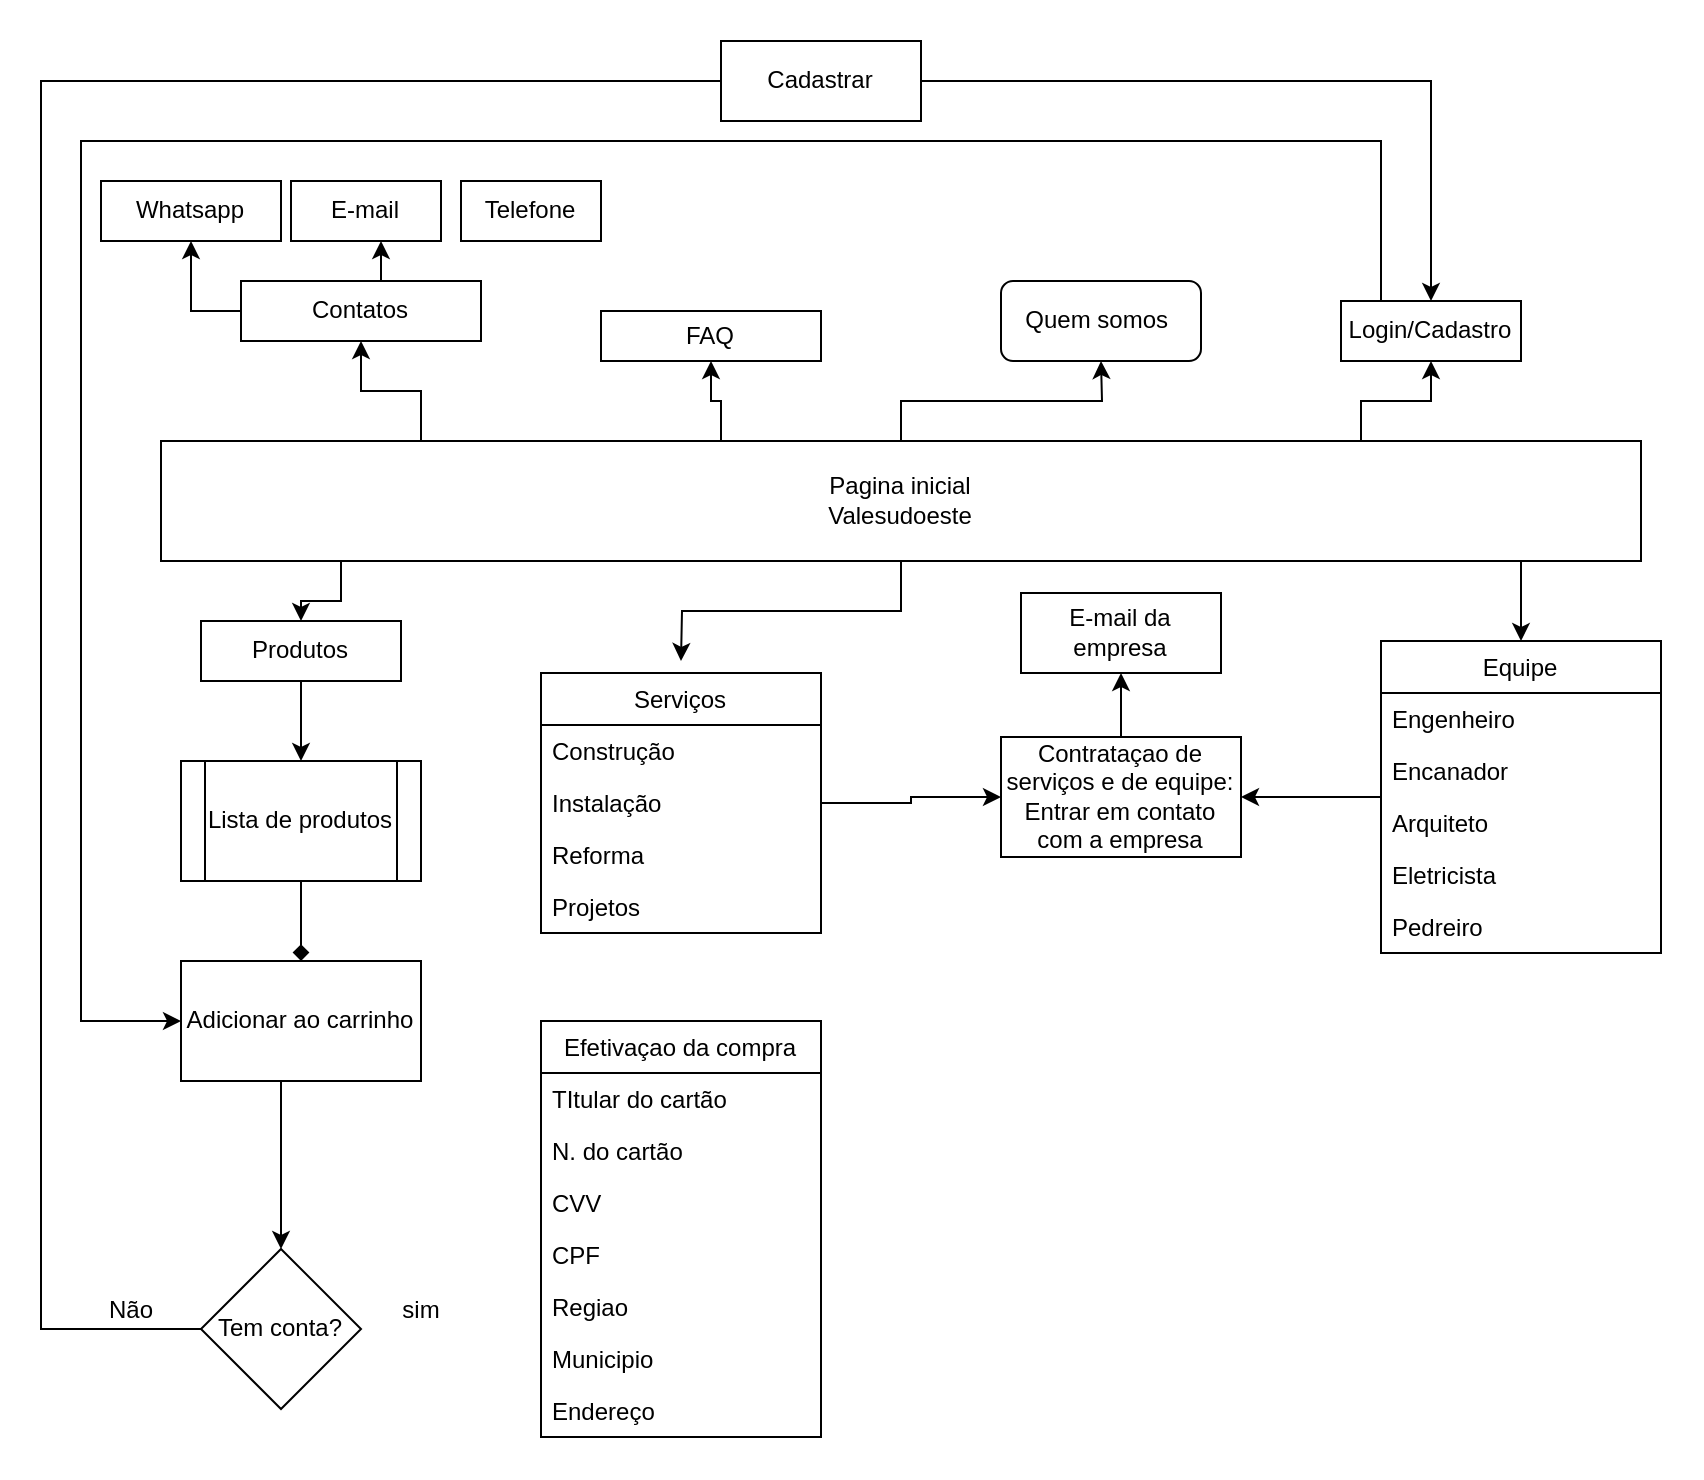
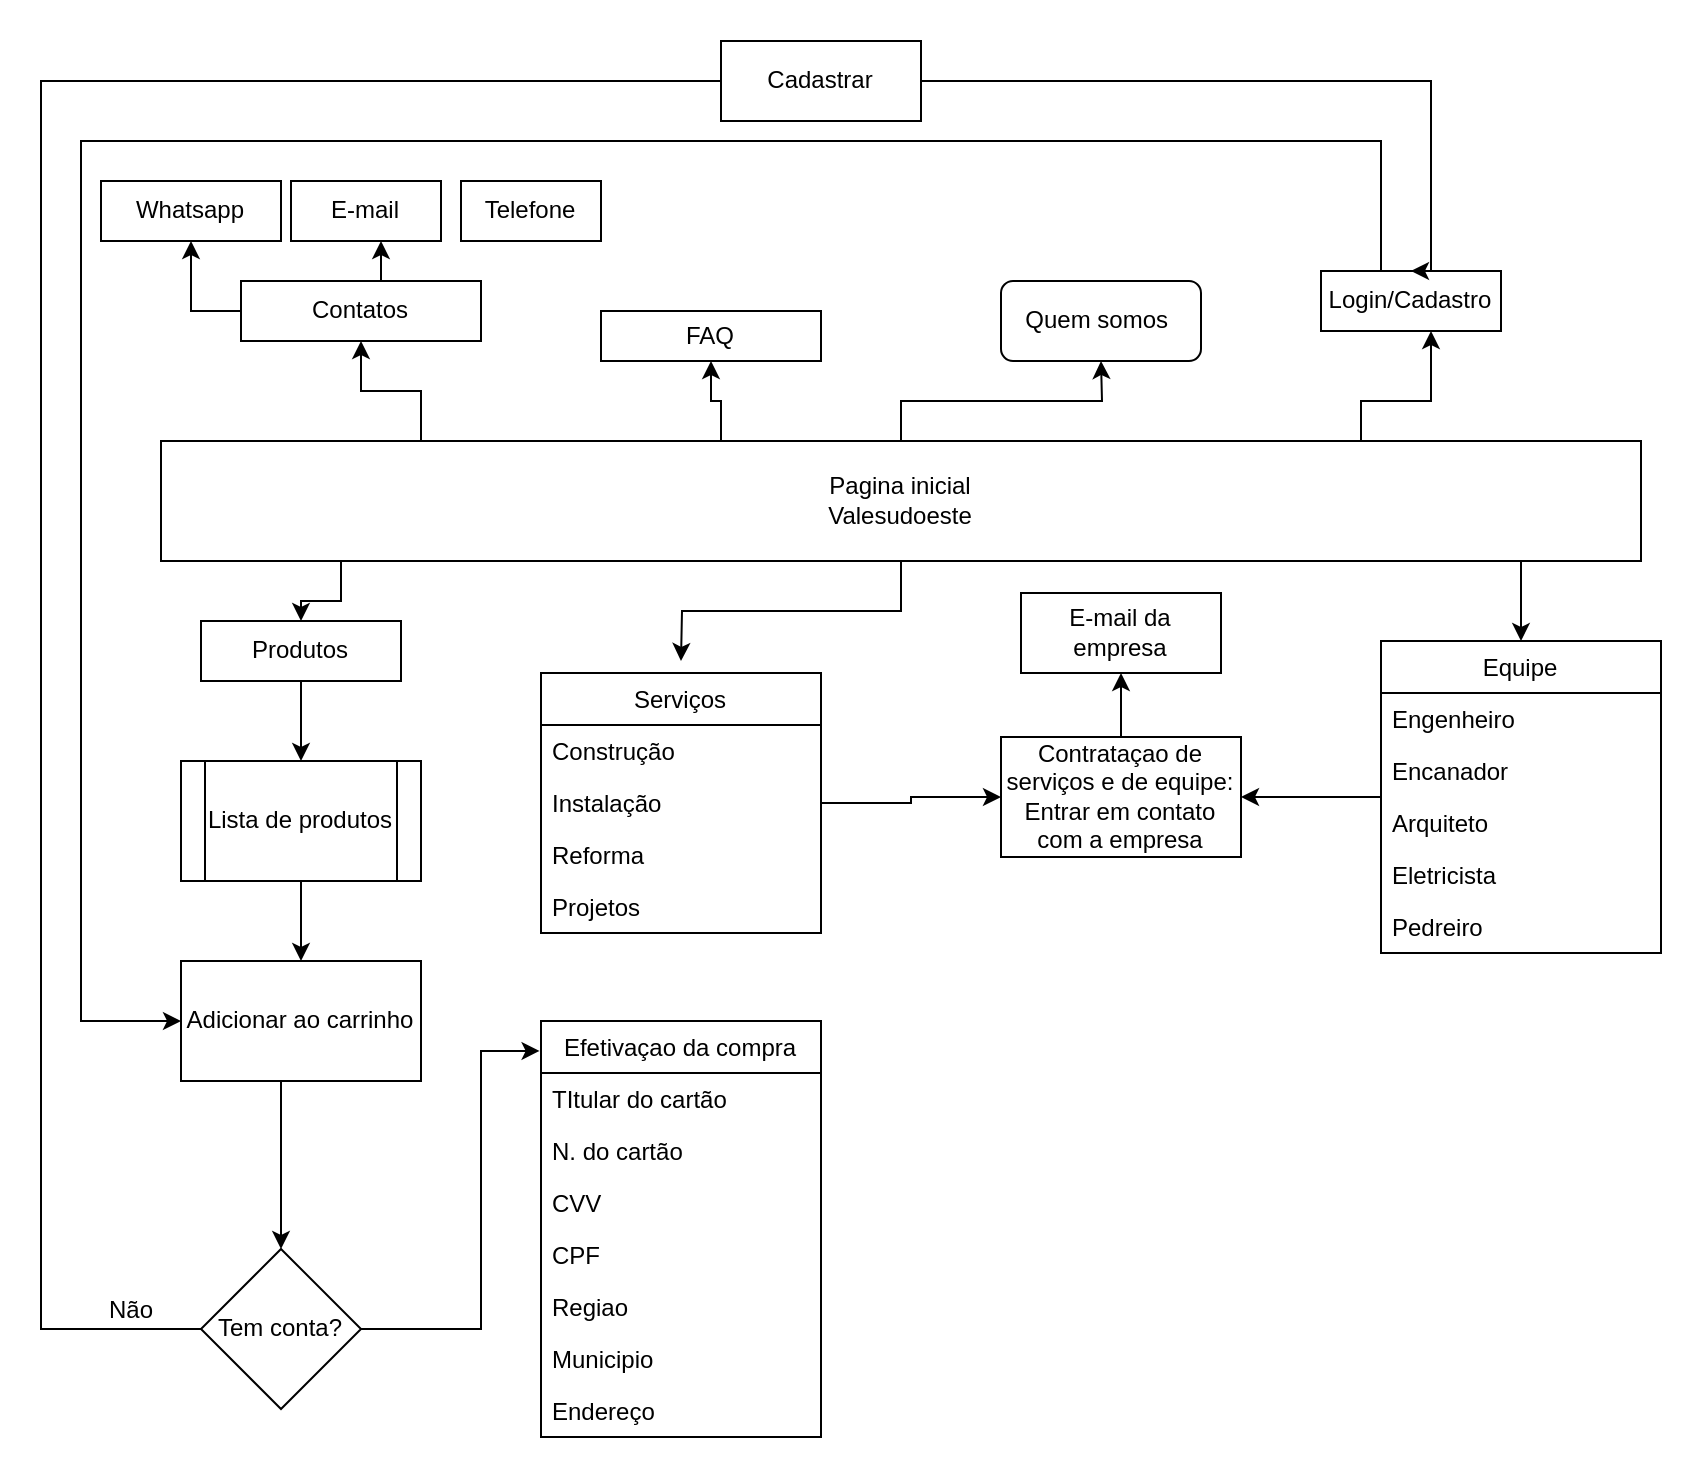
(1431, 331) -> (1411, 301)
(301, 945) -> (301, 946)
none -> (481, 1228)
(421, 1311) -> none
